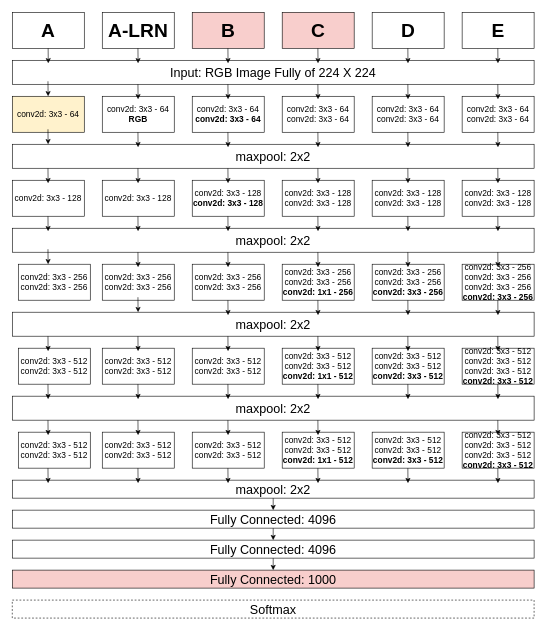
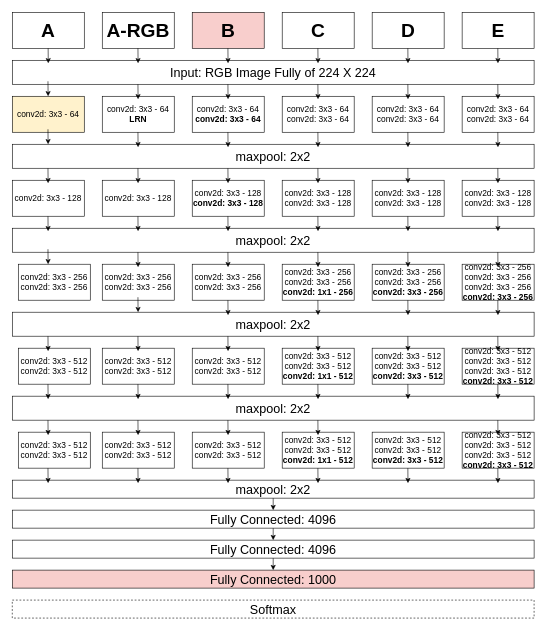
(138, 30) -> (138, 30)
(318, 30) -> (318, 30)
(138, 114) -> (138, 114)
